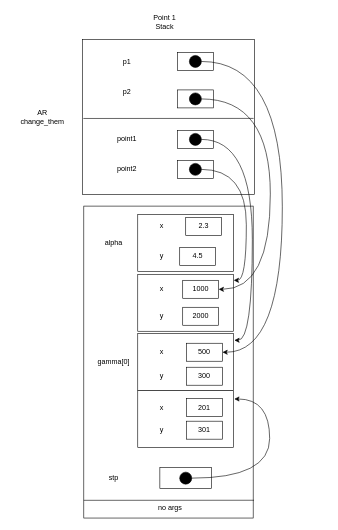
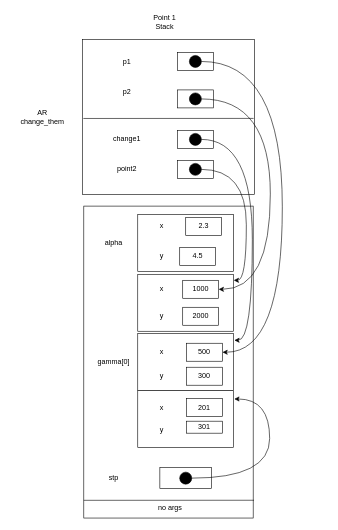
(127, 140) -> (127, 140)
(204, 431) -> (204, 428)
